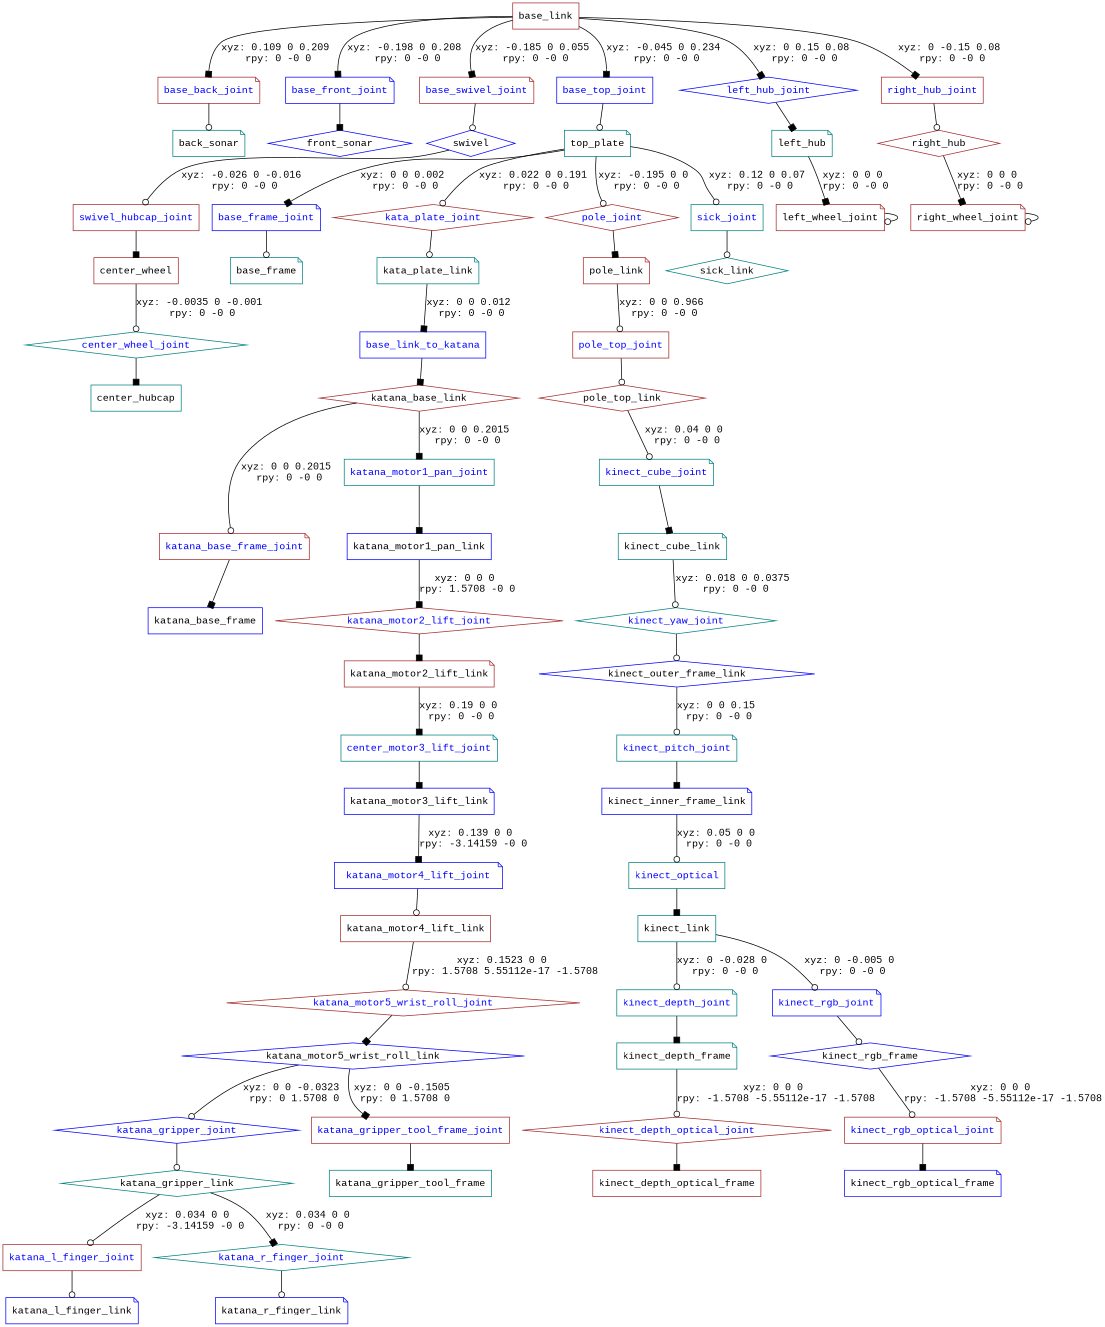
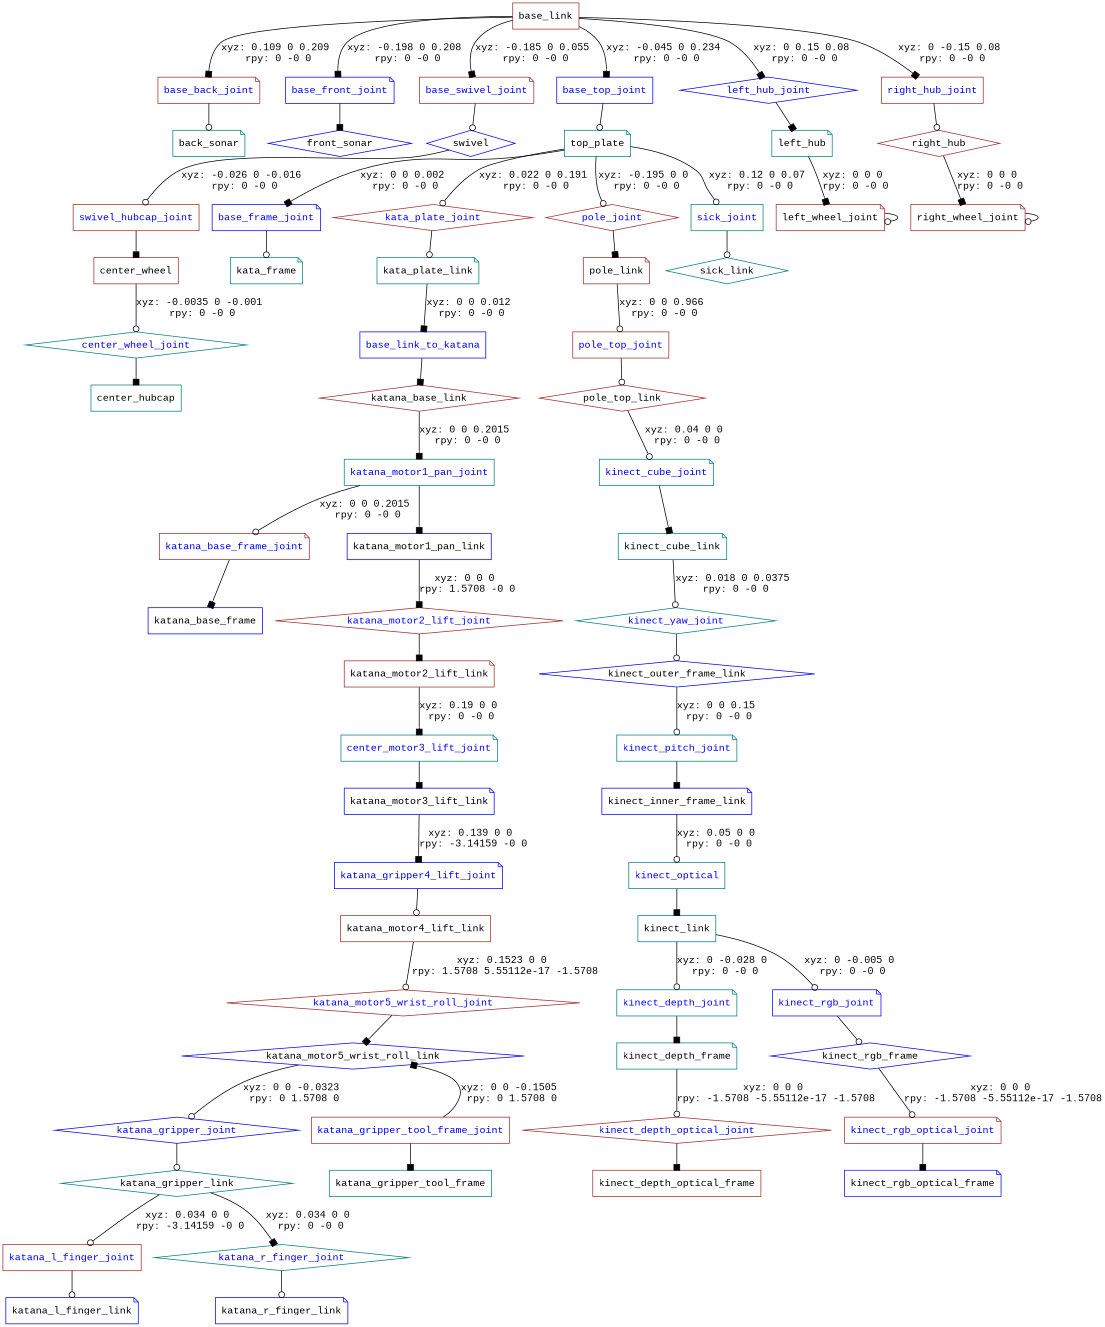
(266, 271) -> (266, 271)
(263, 438) -> (307, 504)
(418, 876) -> (418, 876)
(349, 1093) -> (456, 1082)
